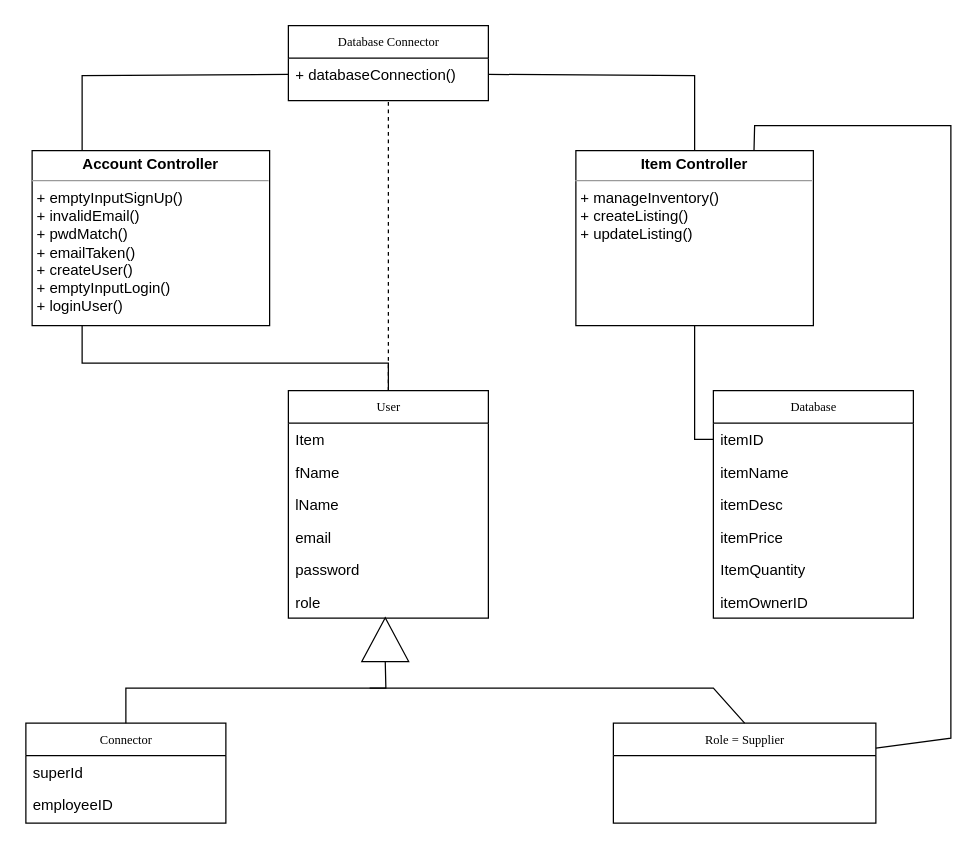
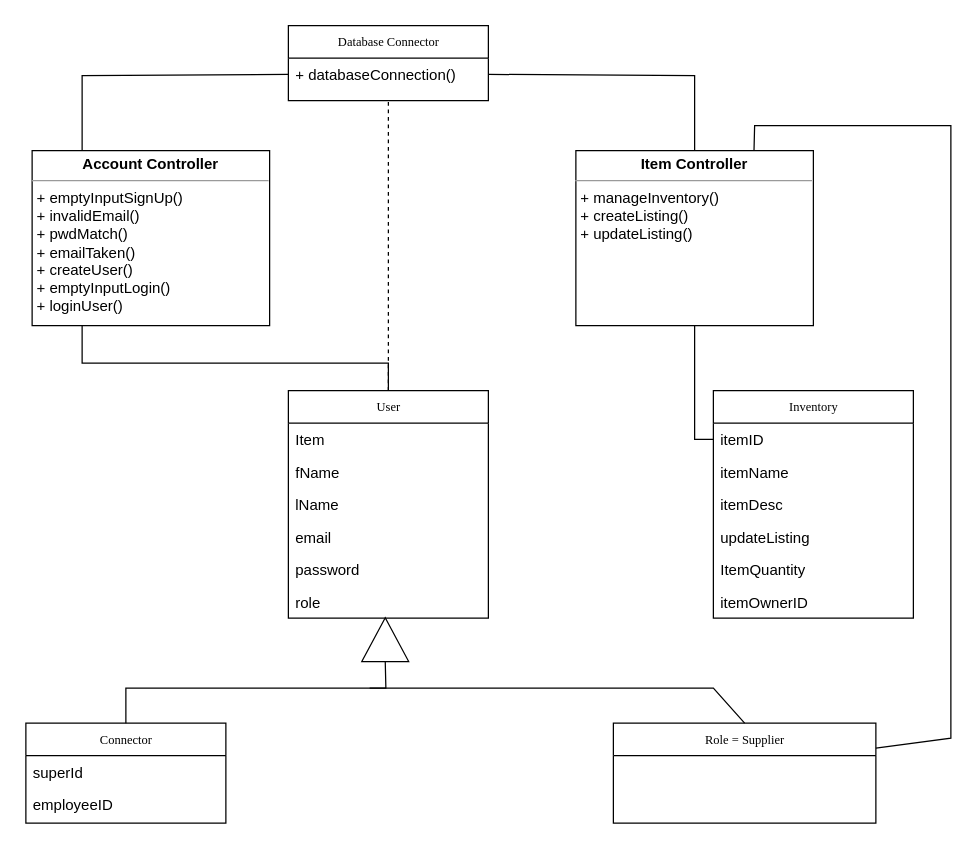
(814, 407) -> (814, 407)
(755, 538) -> (771, 538)
